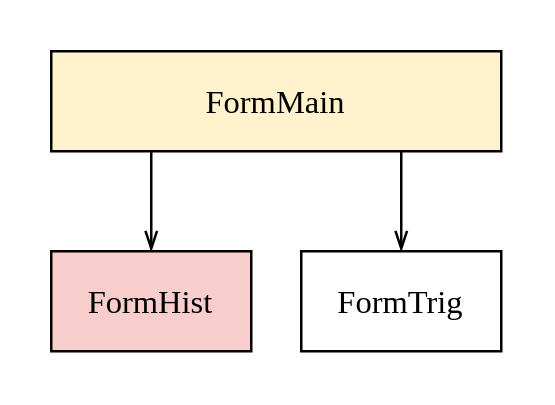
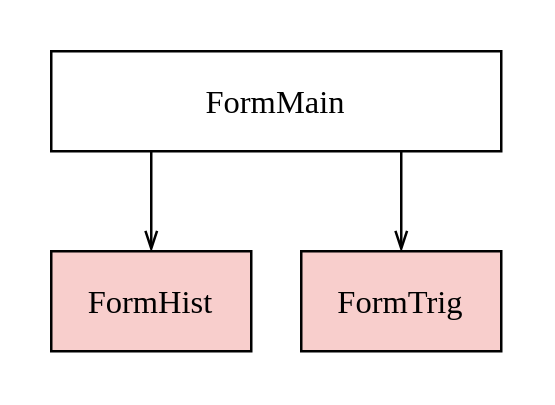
(276, 101) -> (276, 101)
(401, 301) -> (401, 301)
